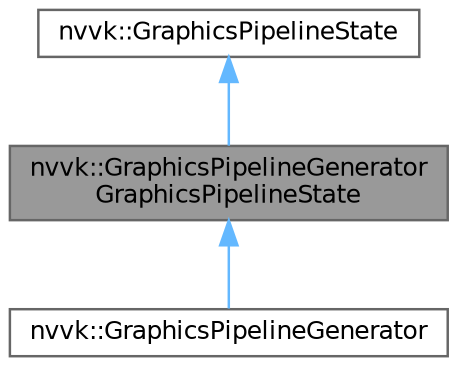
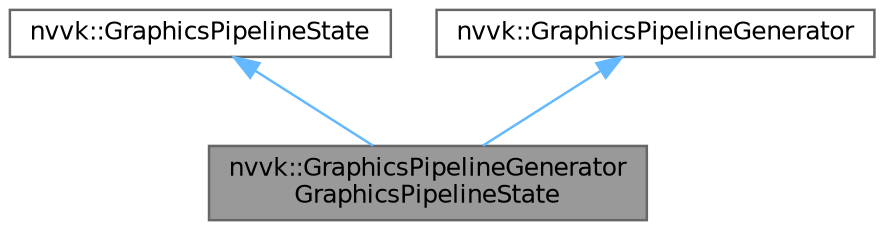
(229, 277) -> (542, 108)
